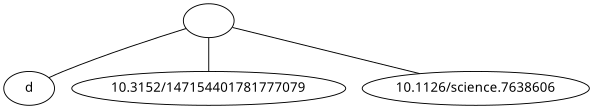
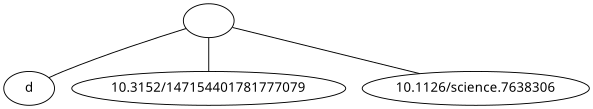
(476, 88) -> (476, 88)
